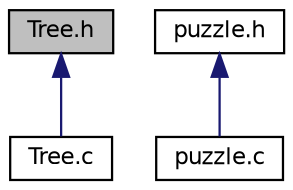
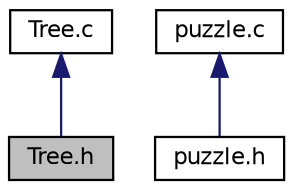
(61, 107) -> (61, 107)
(220, 107) -> (220, 107)
